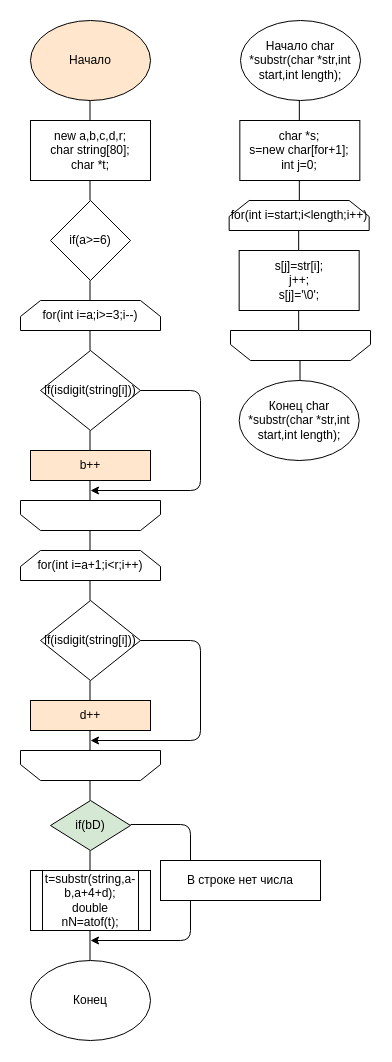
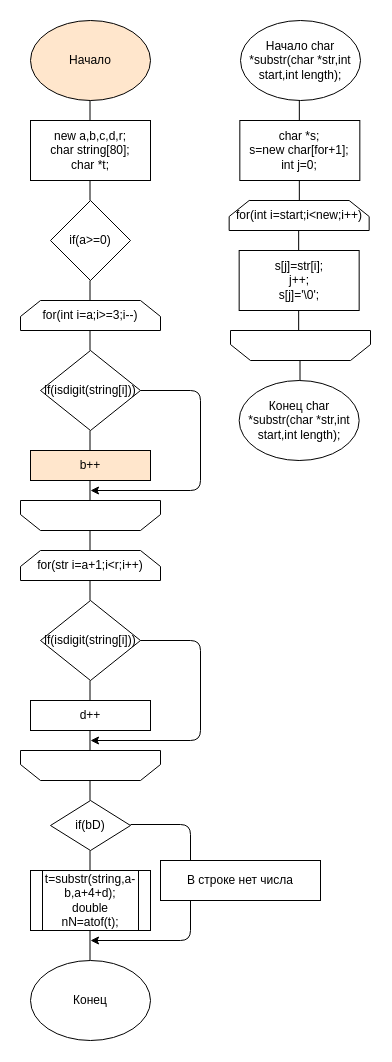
(300, 216) -> (300, 216)
(91, 241) -> (91, 241)
(91, 566) -> (91, 566)
(91, 716) -> (91, 716)
(91, 826) -> (91, 826)
